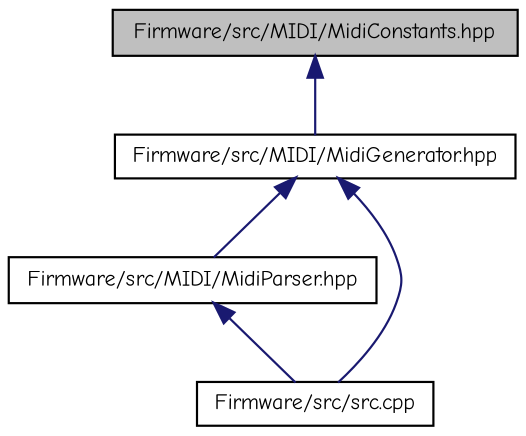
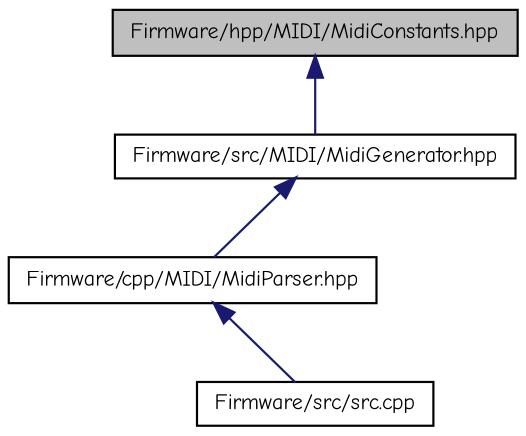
(315, 33) -> (315, 33)
(193, 280) -> (193, 280)
(400, 291) -> none
